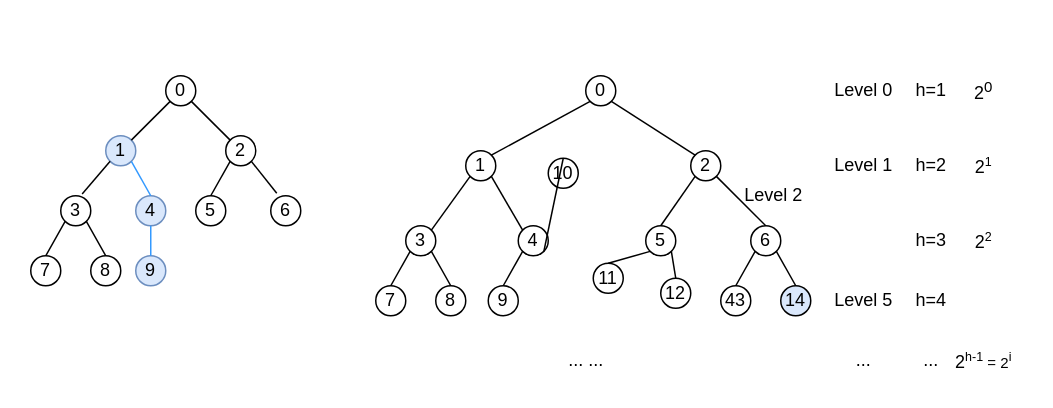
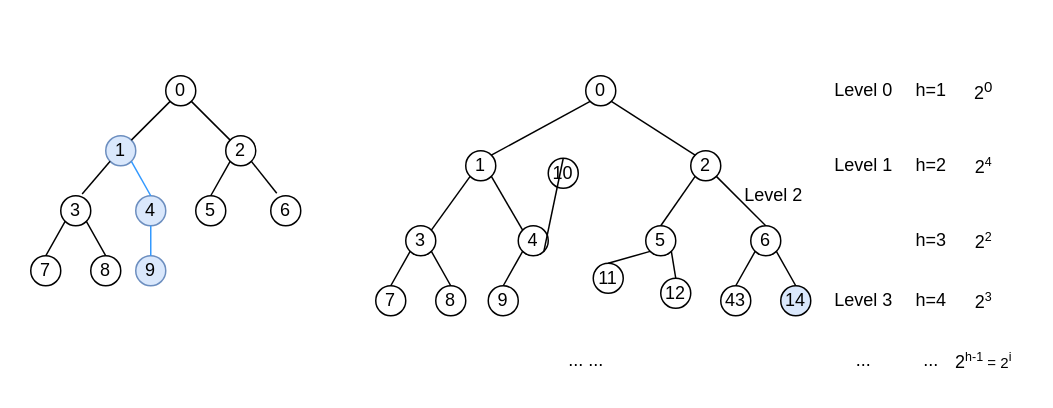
(984, 166) -> (984, 166)
(864, 301) -> (864, 301)
none -> (983, 301)
